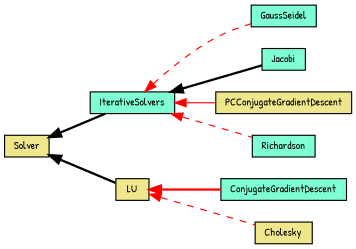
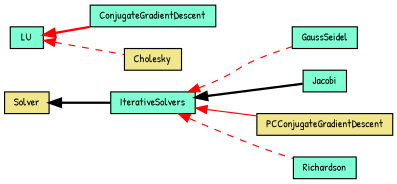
(88, 171) -> none
(132, 190) -> (27, 38)
